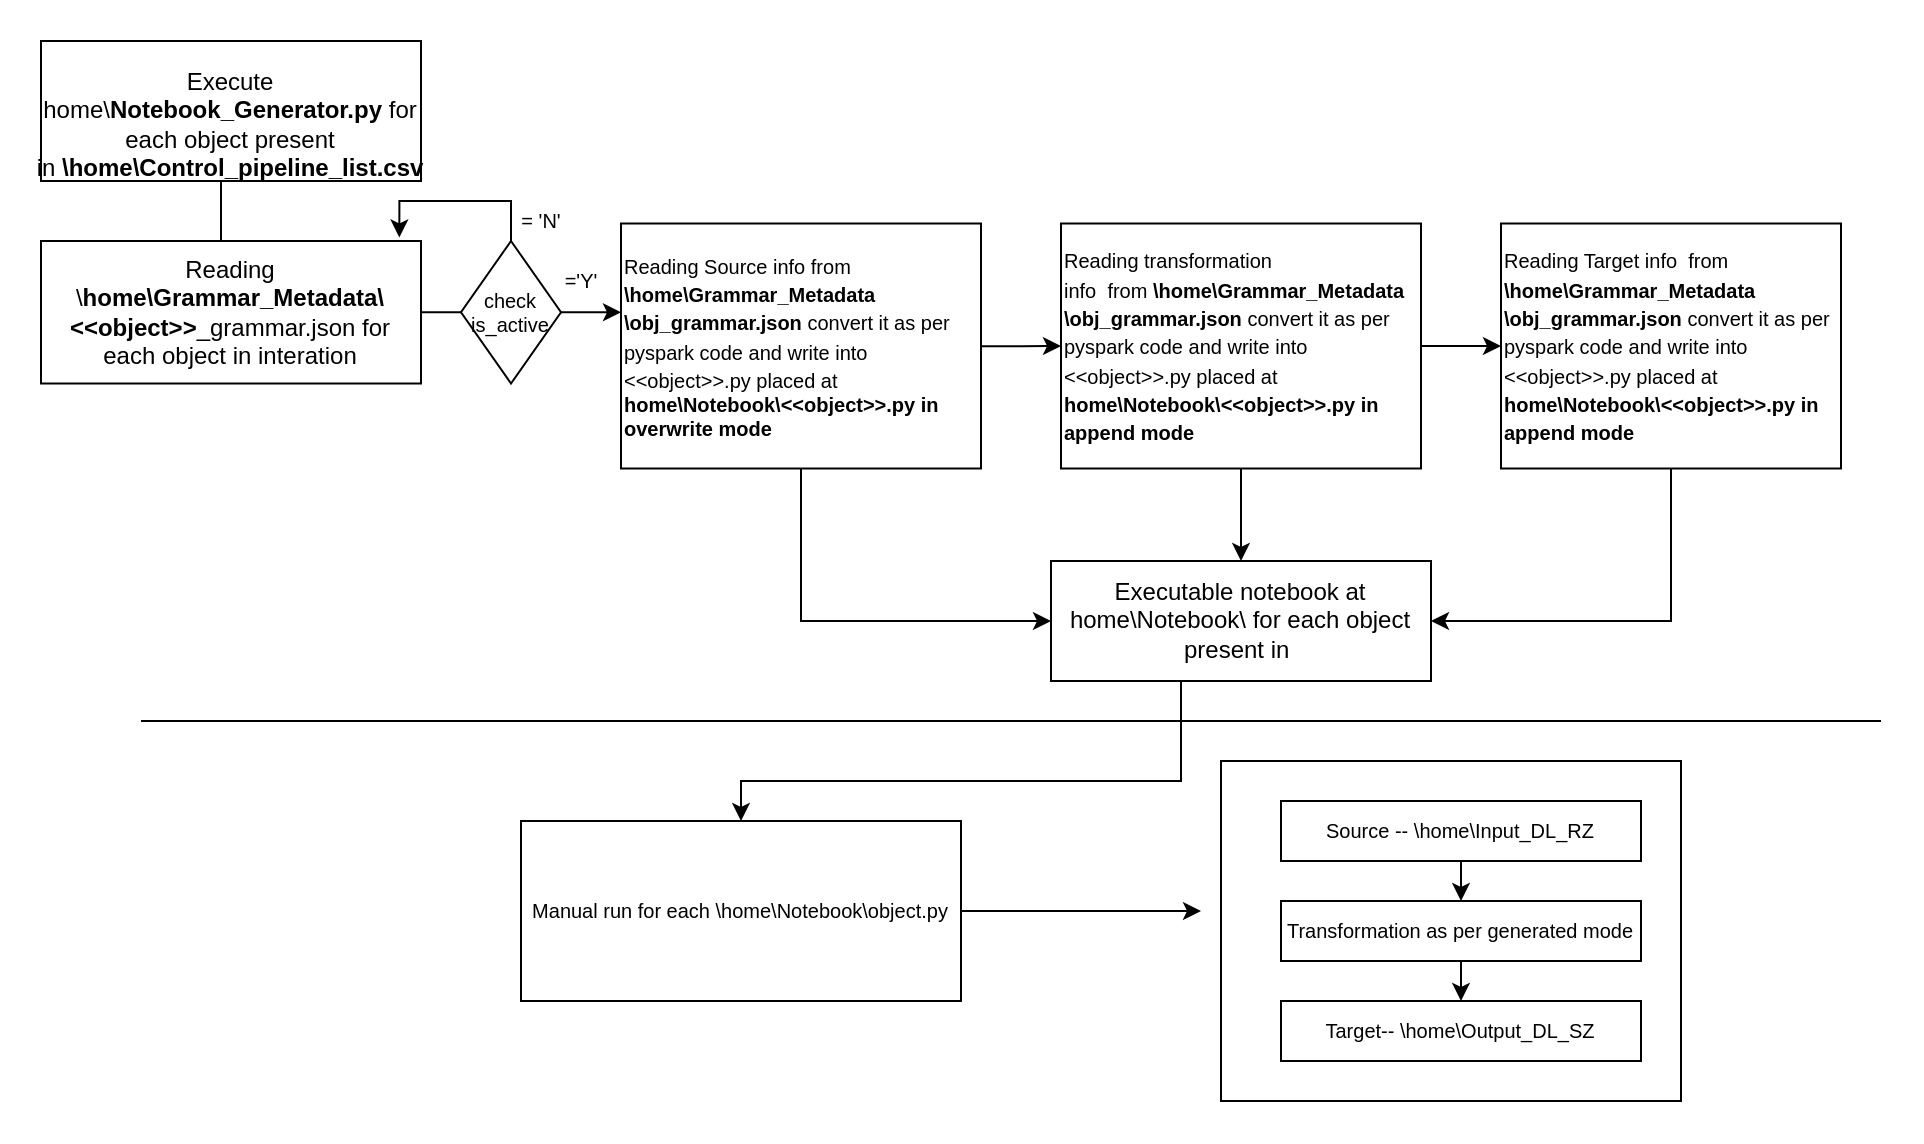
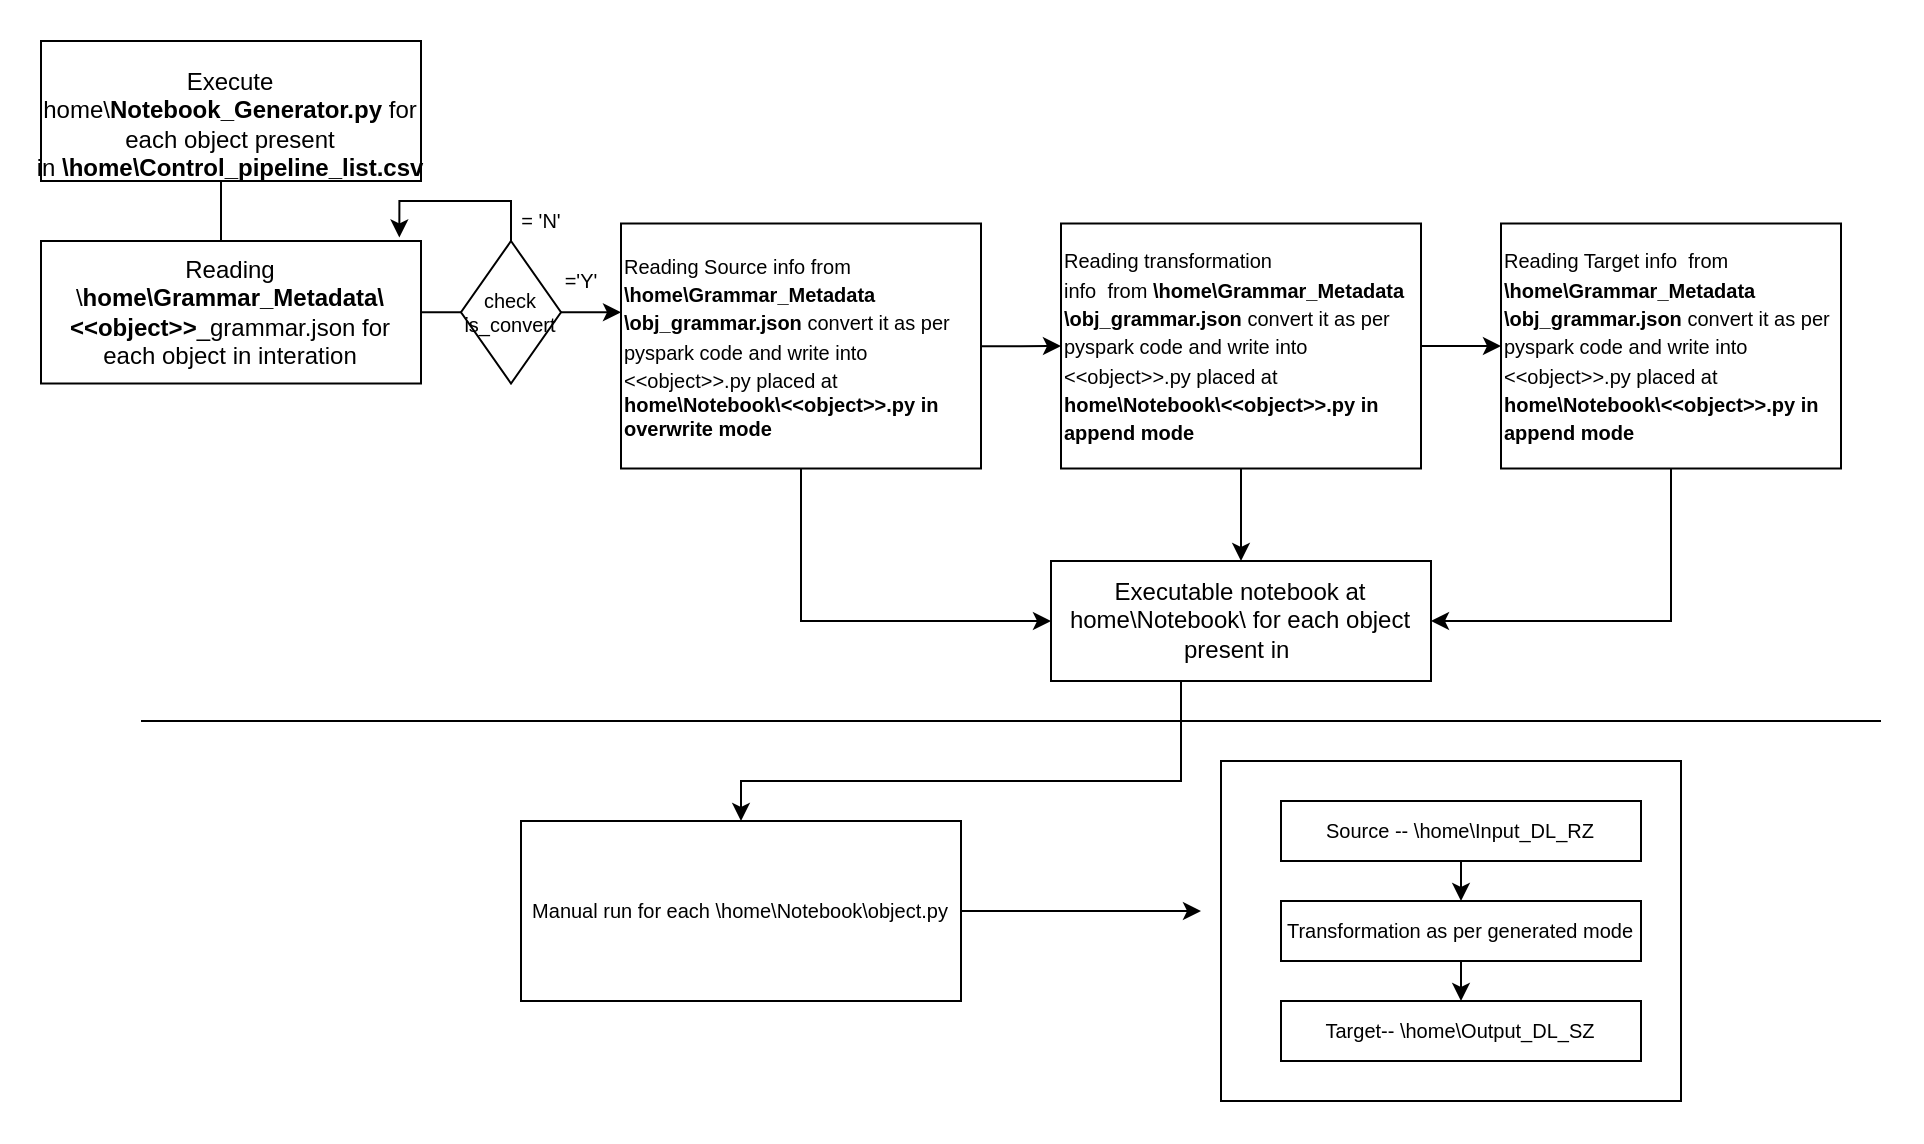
(511, 313) -> (511, 313)
